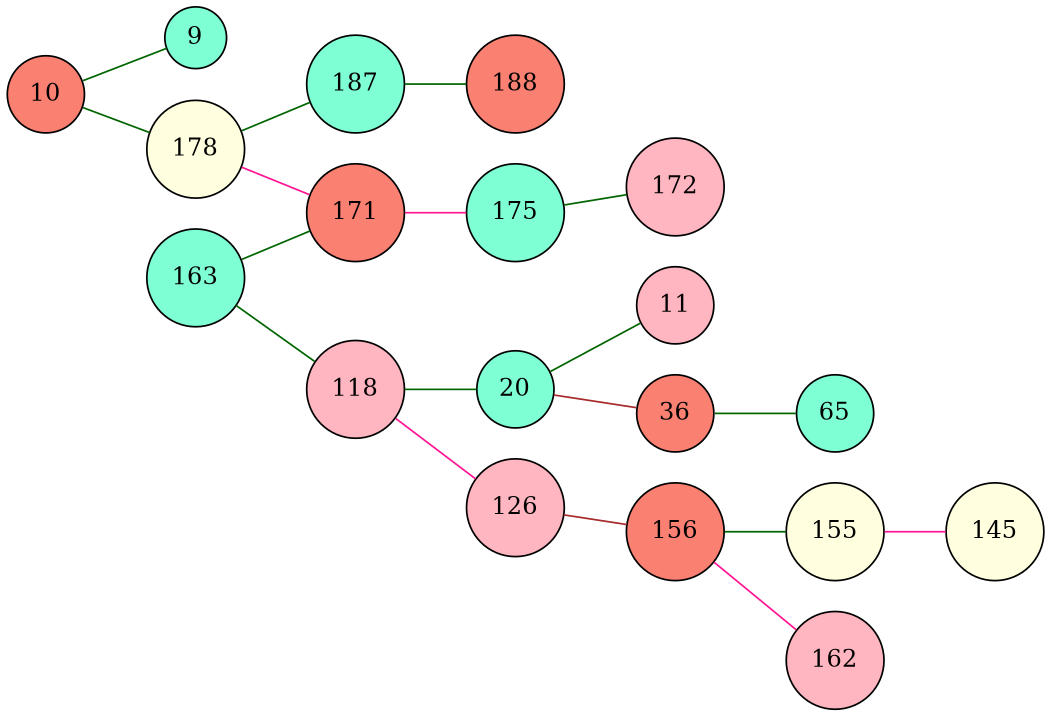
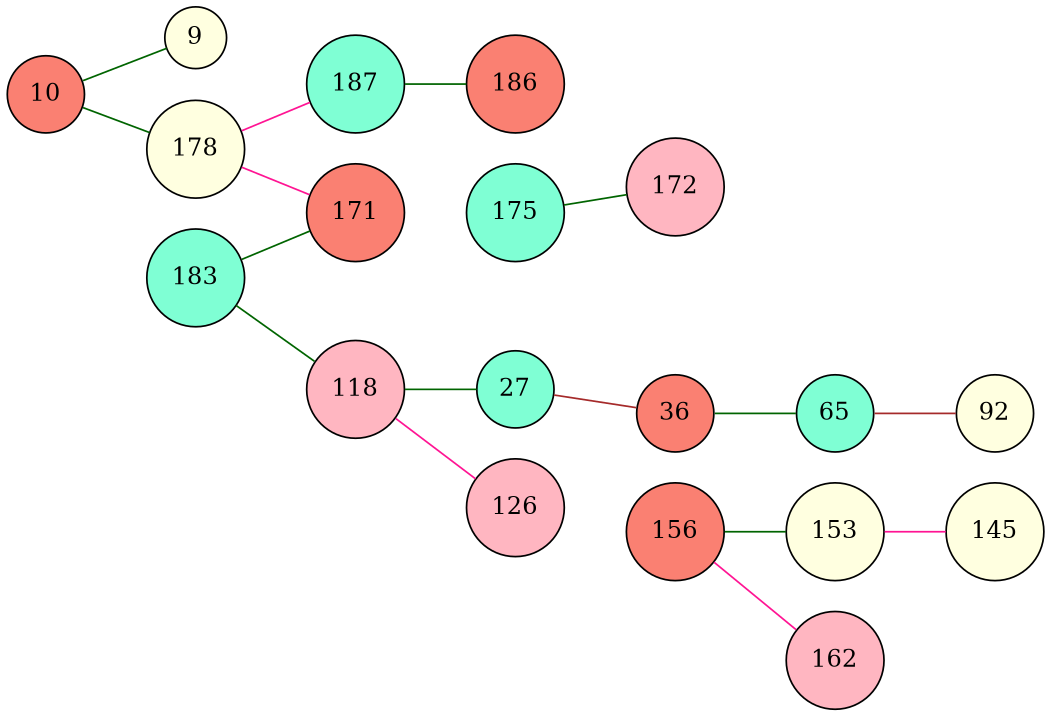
(196, 38) -> (196, 38)
(515, 84) -> (515, 84)
(276, 117) -> (276, 117)
(436, 213) -> none
(196, 278) -> (196, 278)
(675, 305) -> none
(515, 389) -> (515, 389)
none -> (995, 413)
(595, 520) -> none
(835, 532) -> (835, 532)
